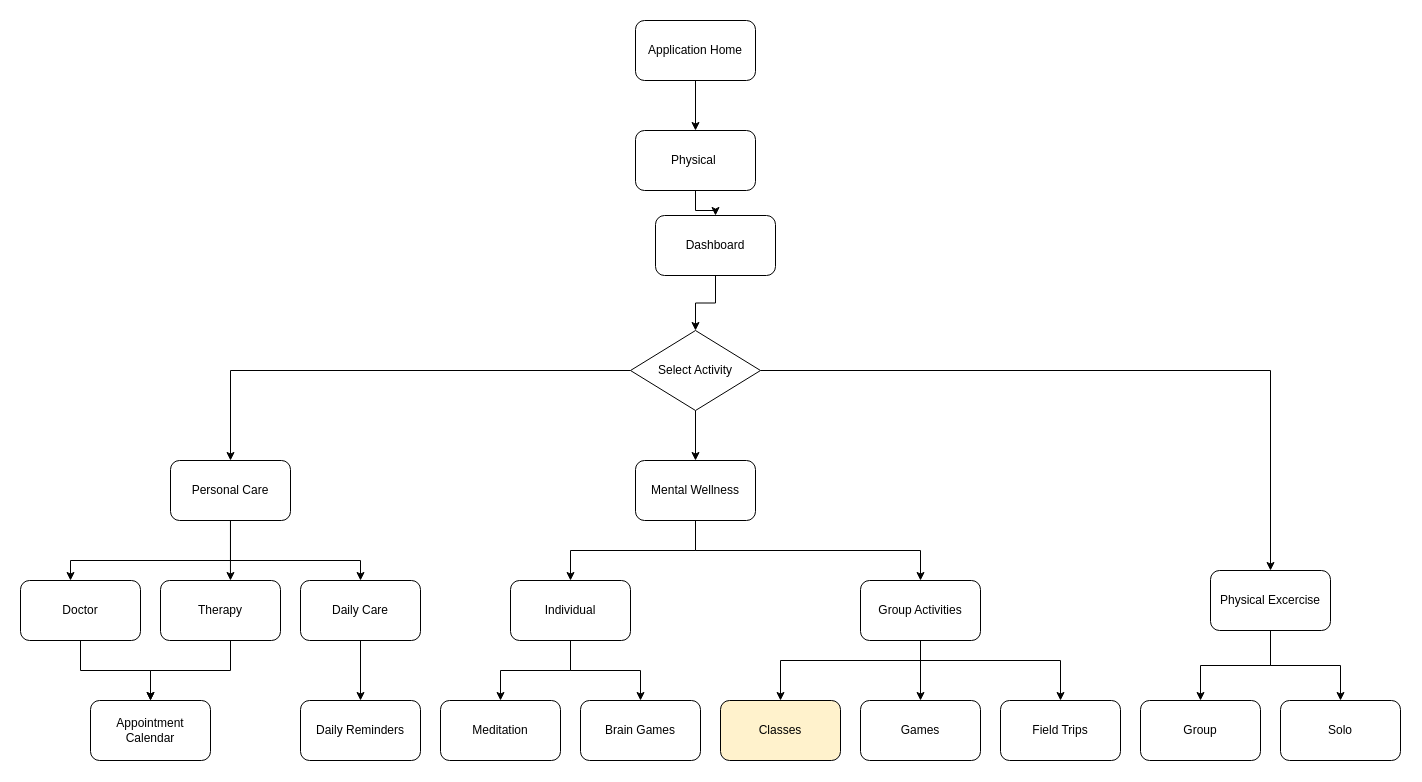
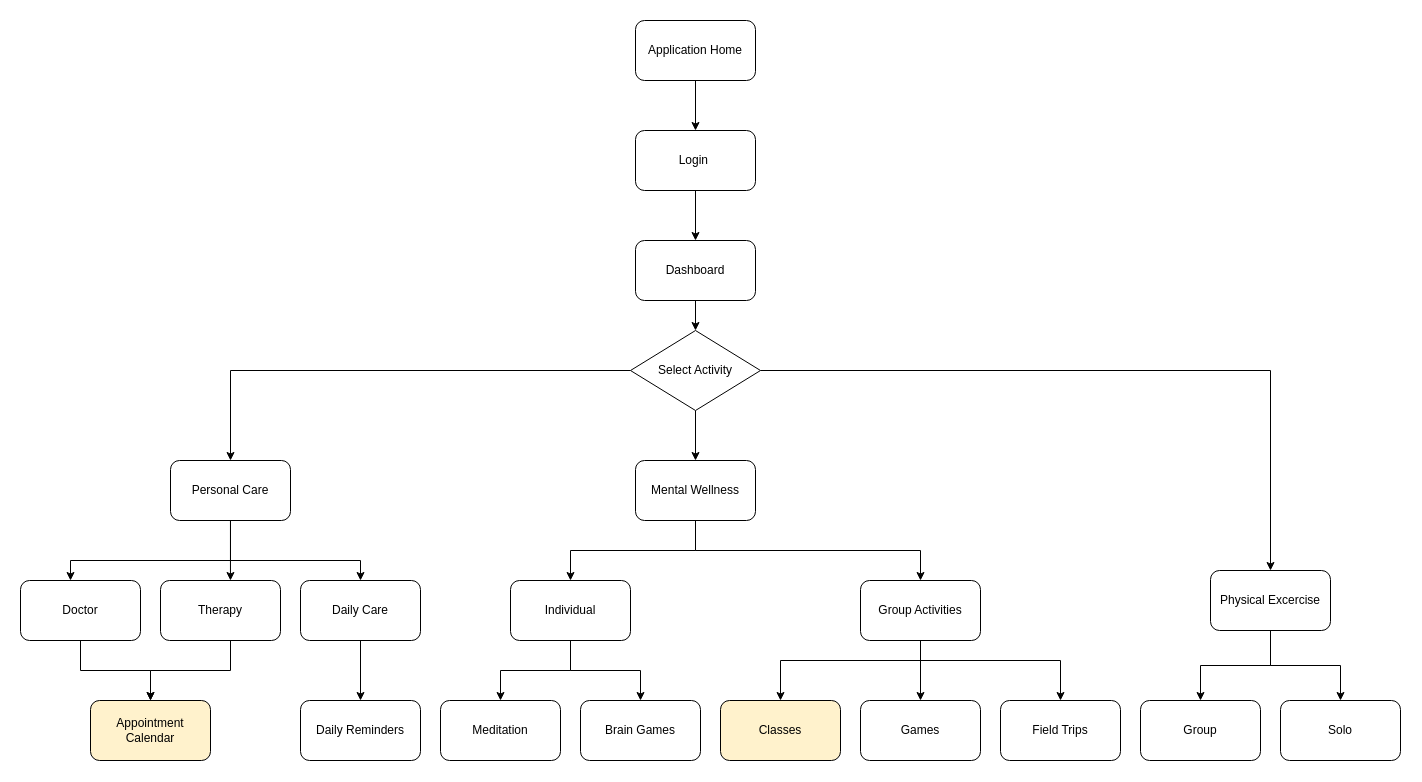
(696, 161) -> (696, 161)
(716, 246) -> (696, 271)
(151, 731) -> (151, 731)
